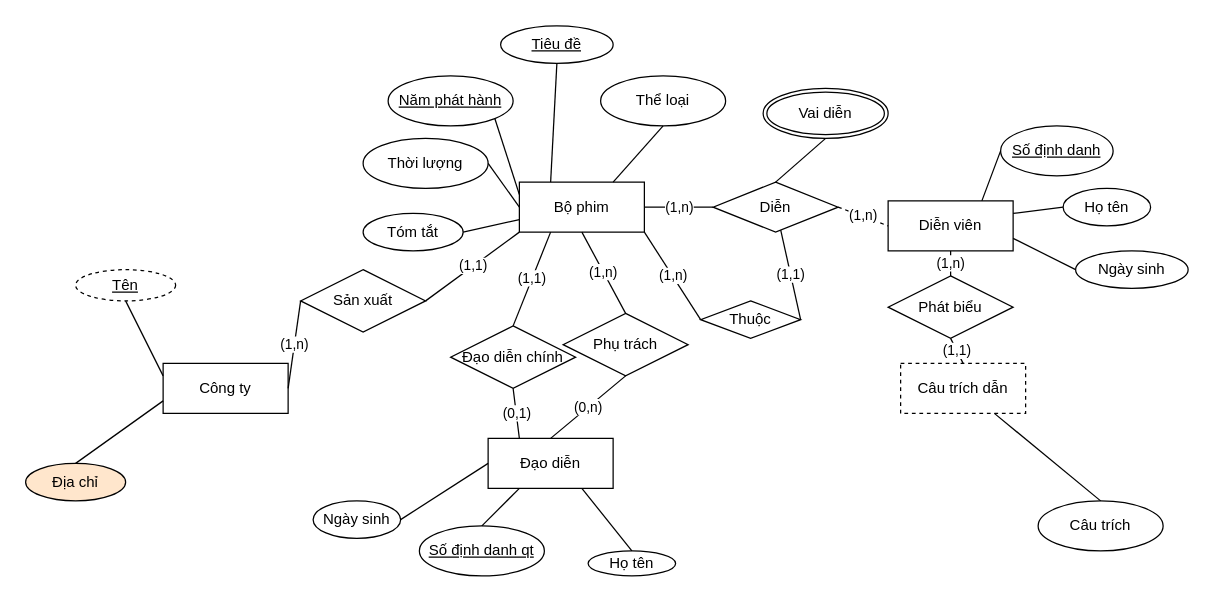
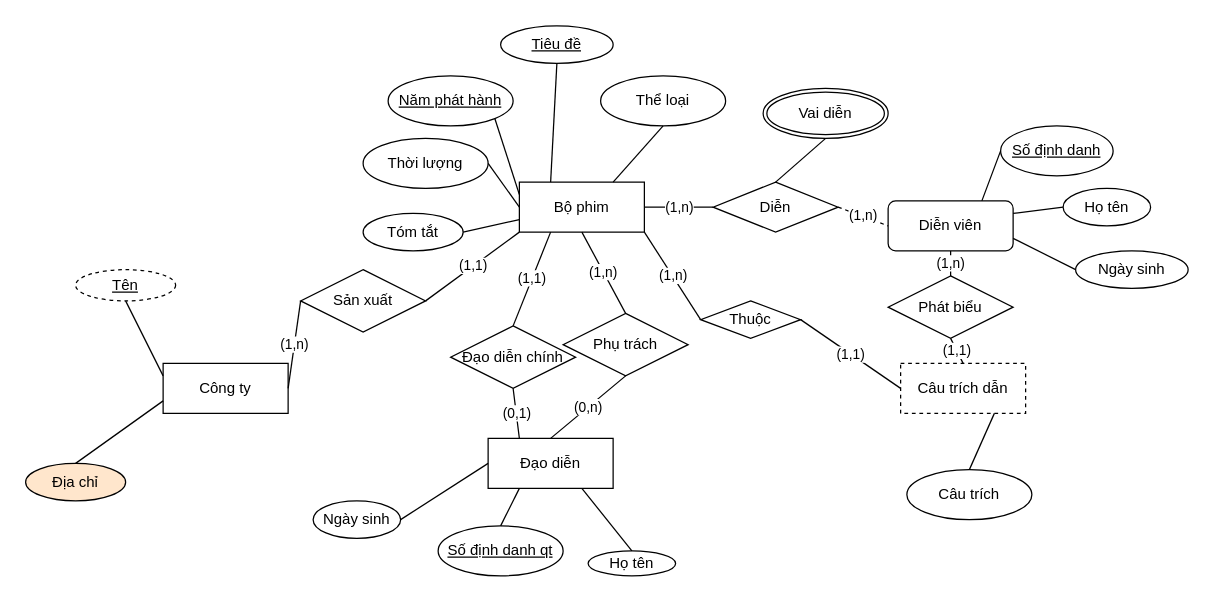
(951, 226) -> (951, 226)
(796, 298) -> (852, 355)
(1101, 526) -> (969, 494)
(482, 551) -> (501, 551)
